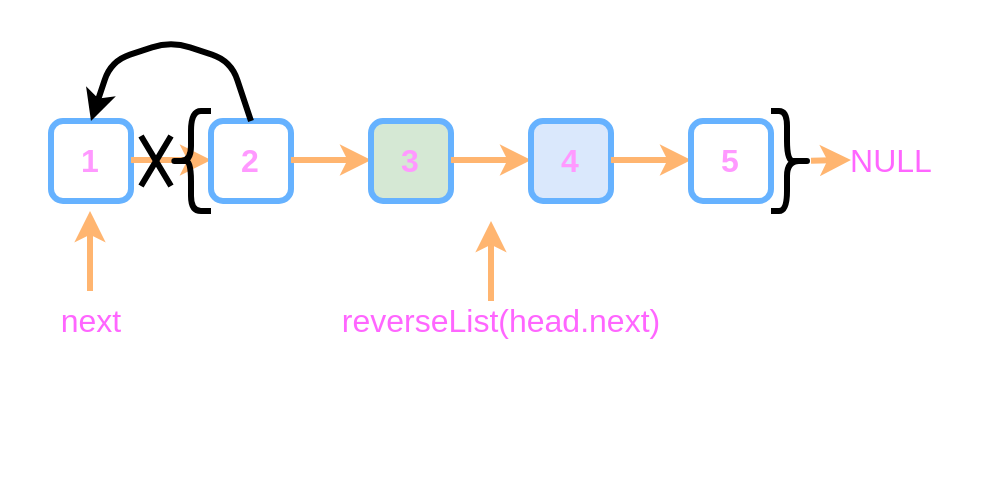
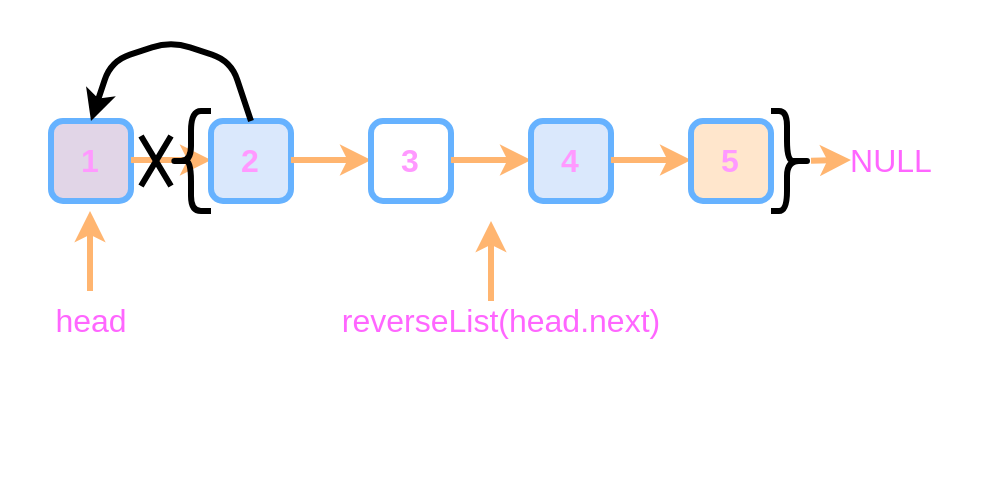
(91, 161) -> (91, 161)
(251, 161) -> (251, 161)
(411, 161) -> (411, 161)
(731, 161) -> (731, 161)
(92, 321) -> (92, 321)
